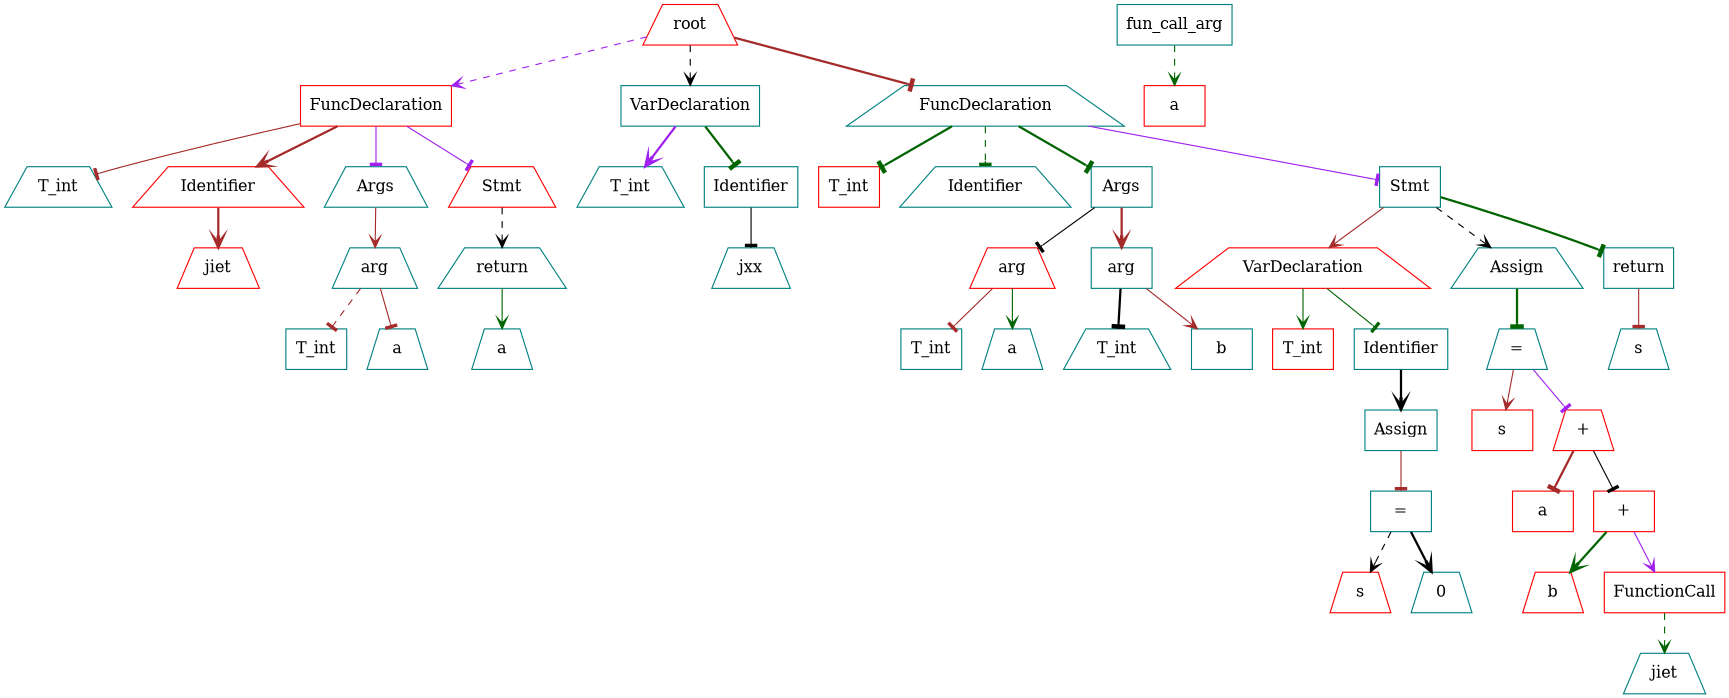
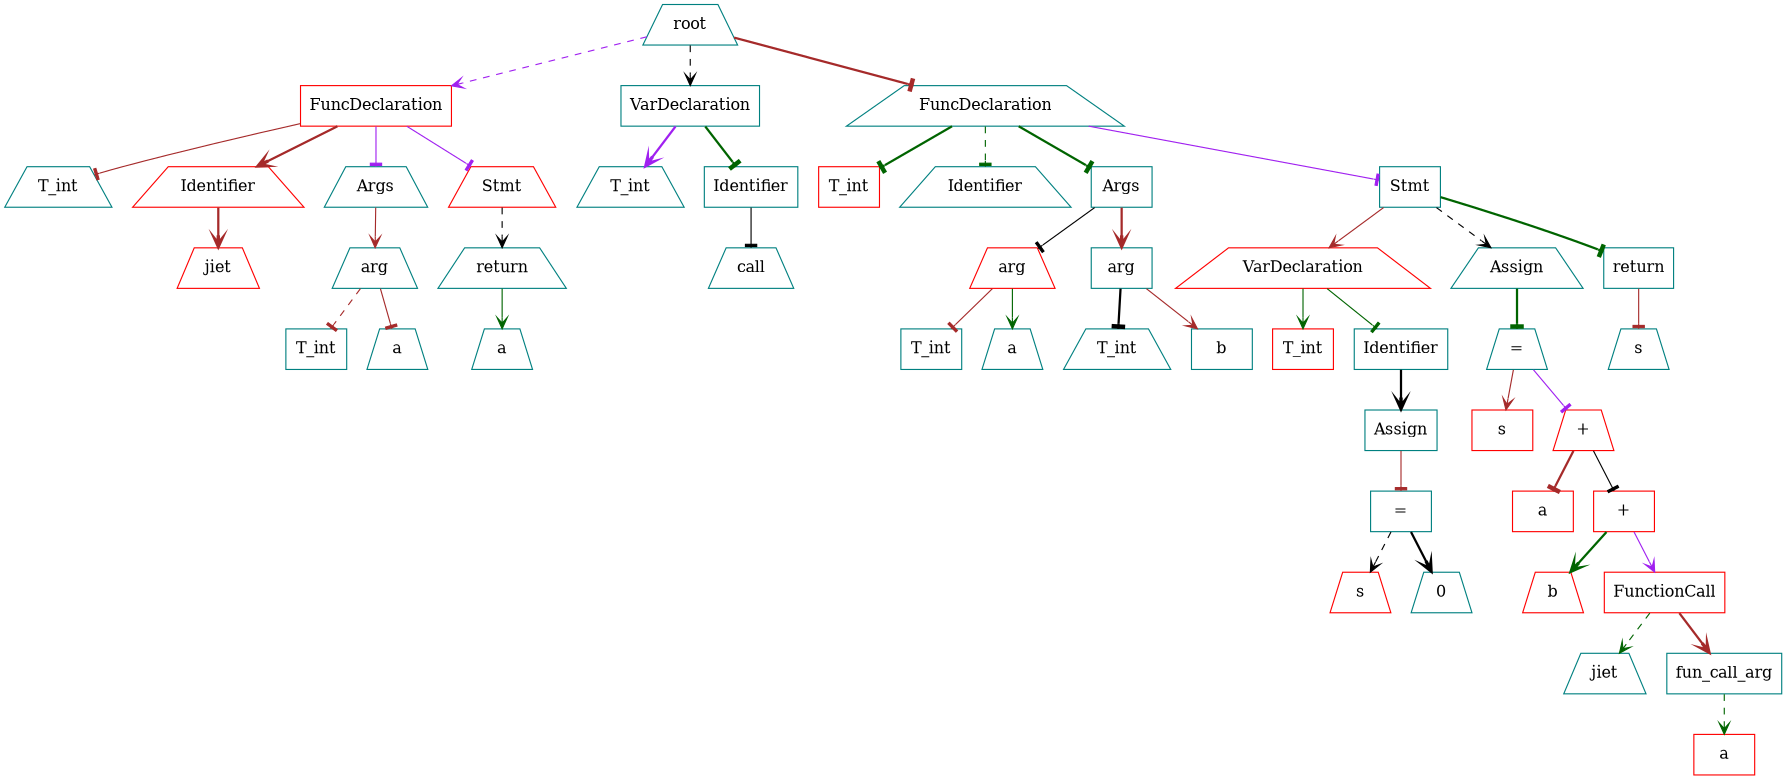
(690, 25) -> (690, 25)
(751, 268) -> (751, 268)
none -> (1691, 629)
